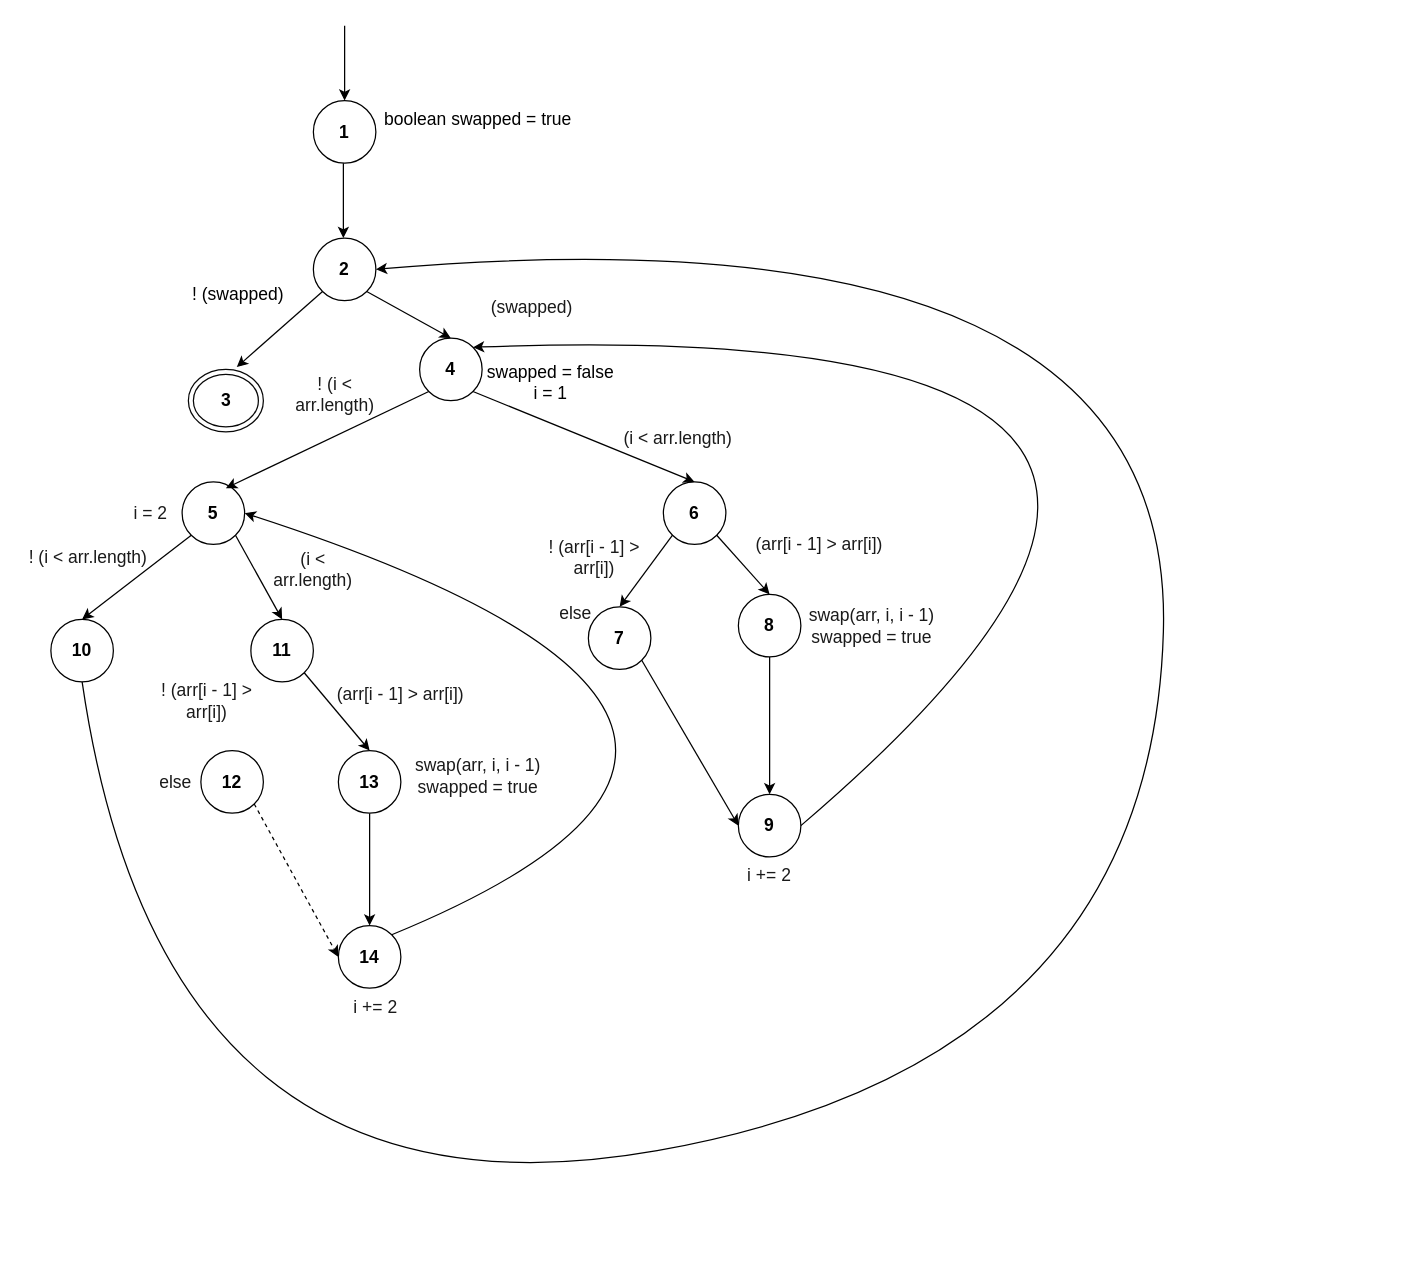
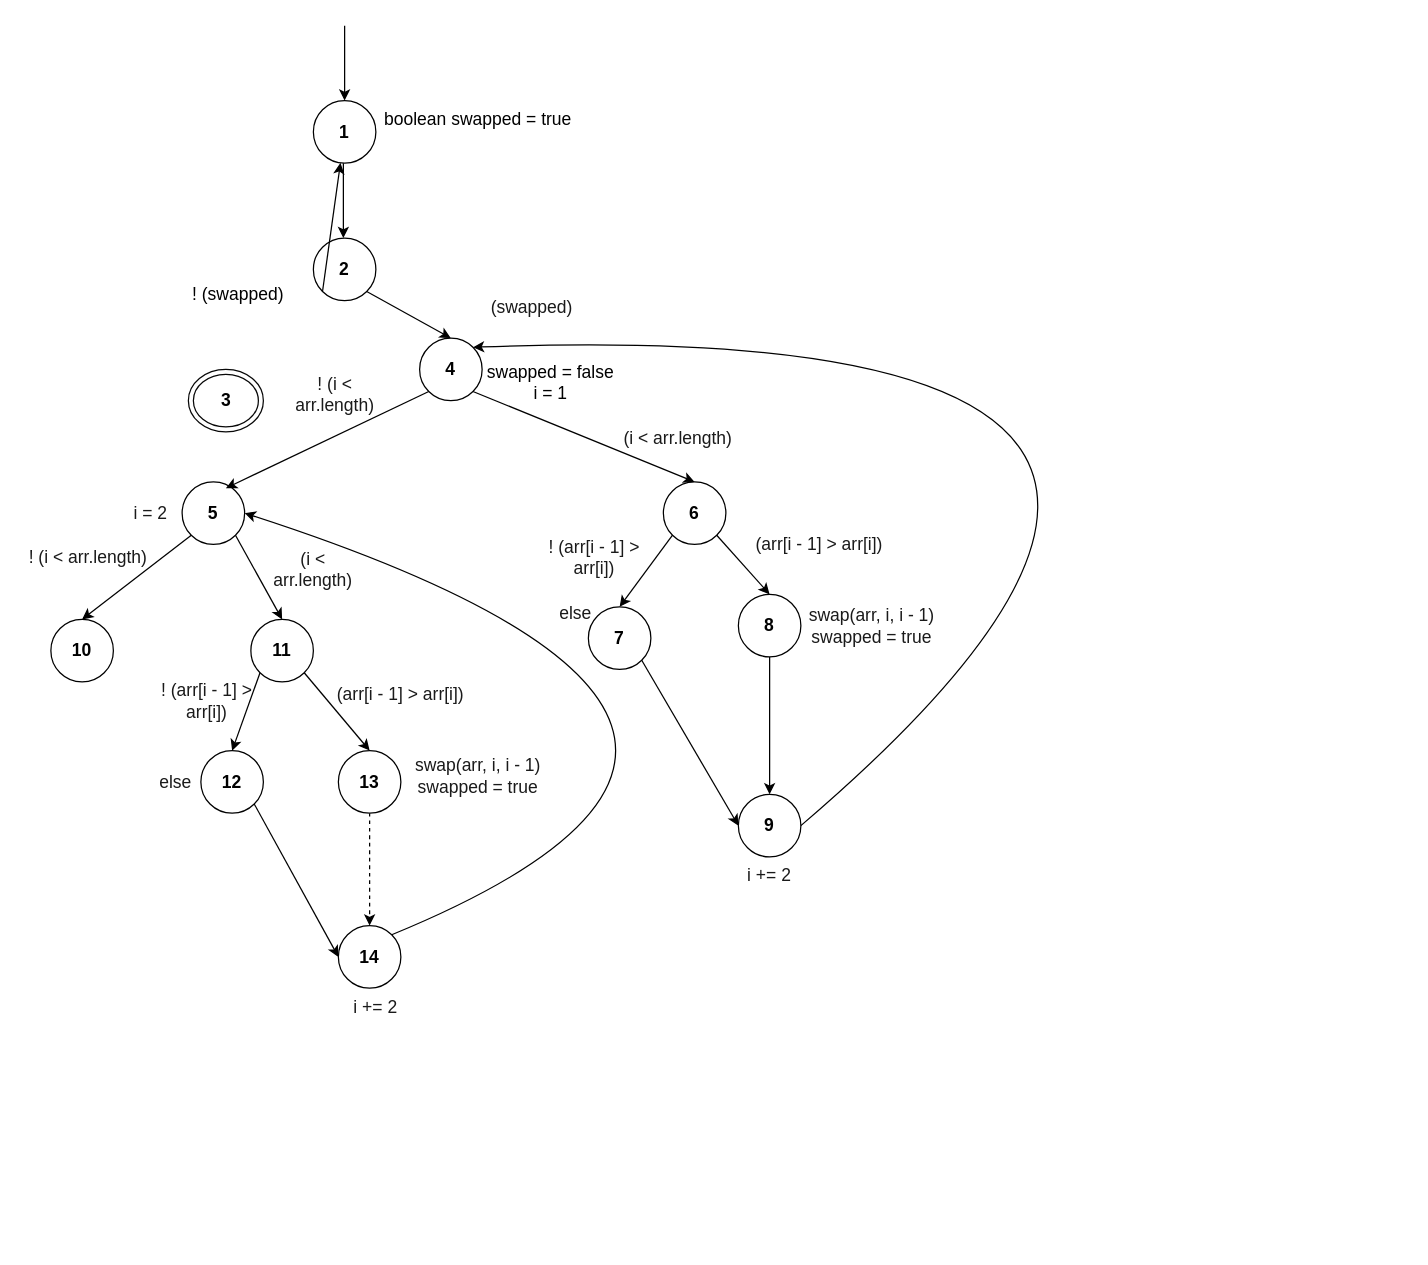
(282, 327) -> (331, 232)
none -> (247, 708)
(369, 866) -> (369, 866)
(294, 877) -> (294, 877)
(1057, 944) -> none
